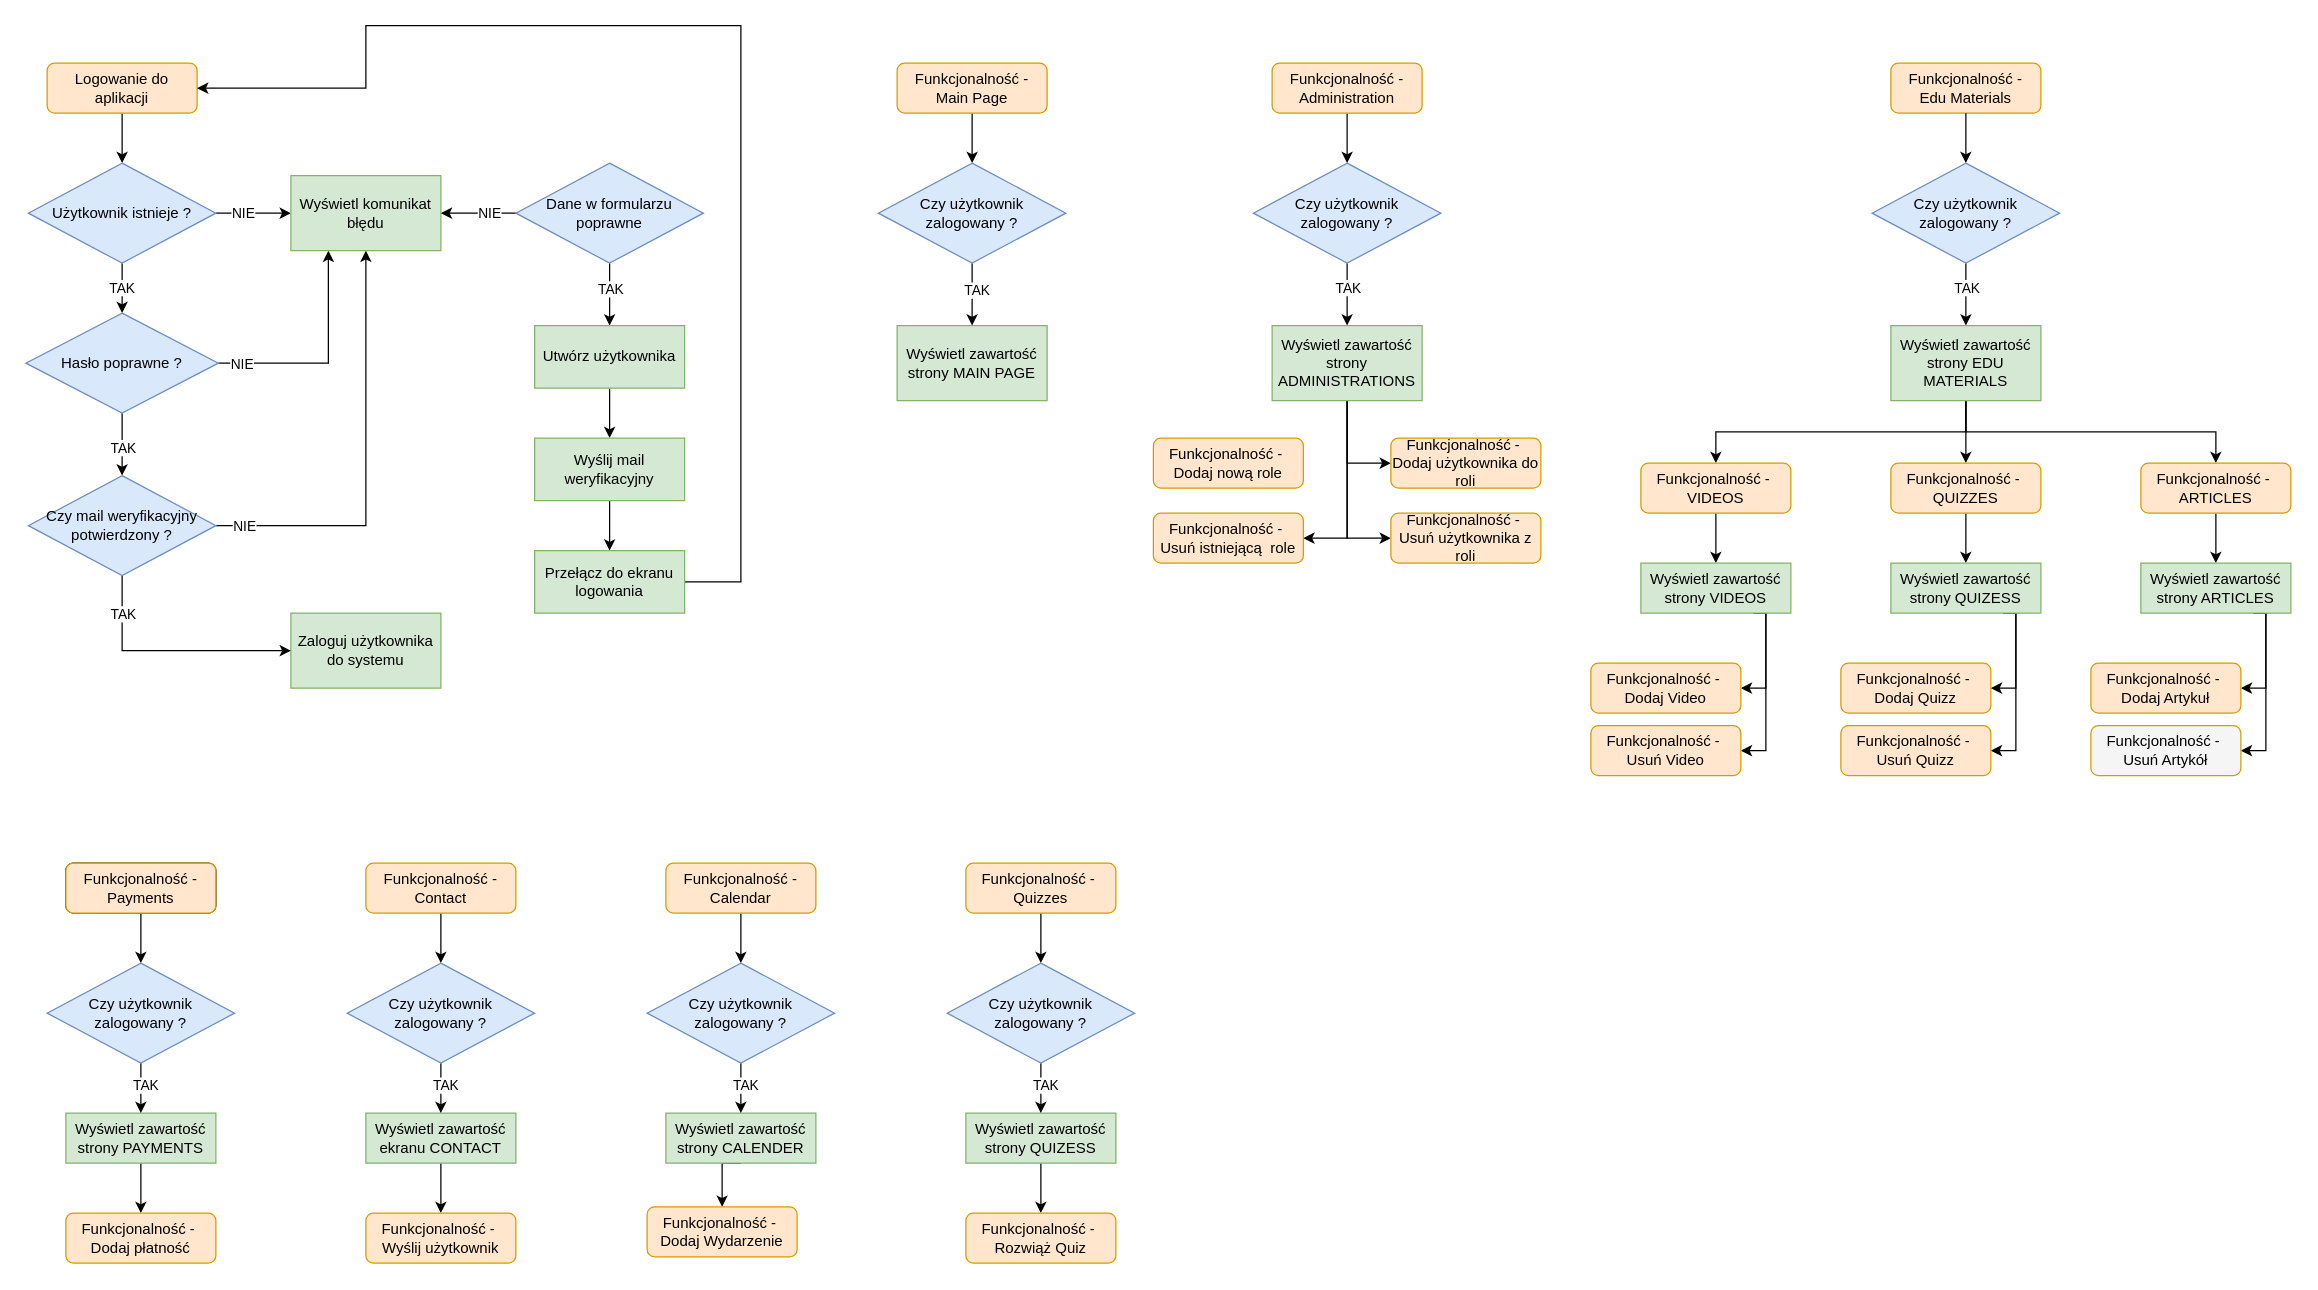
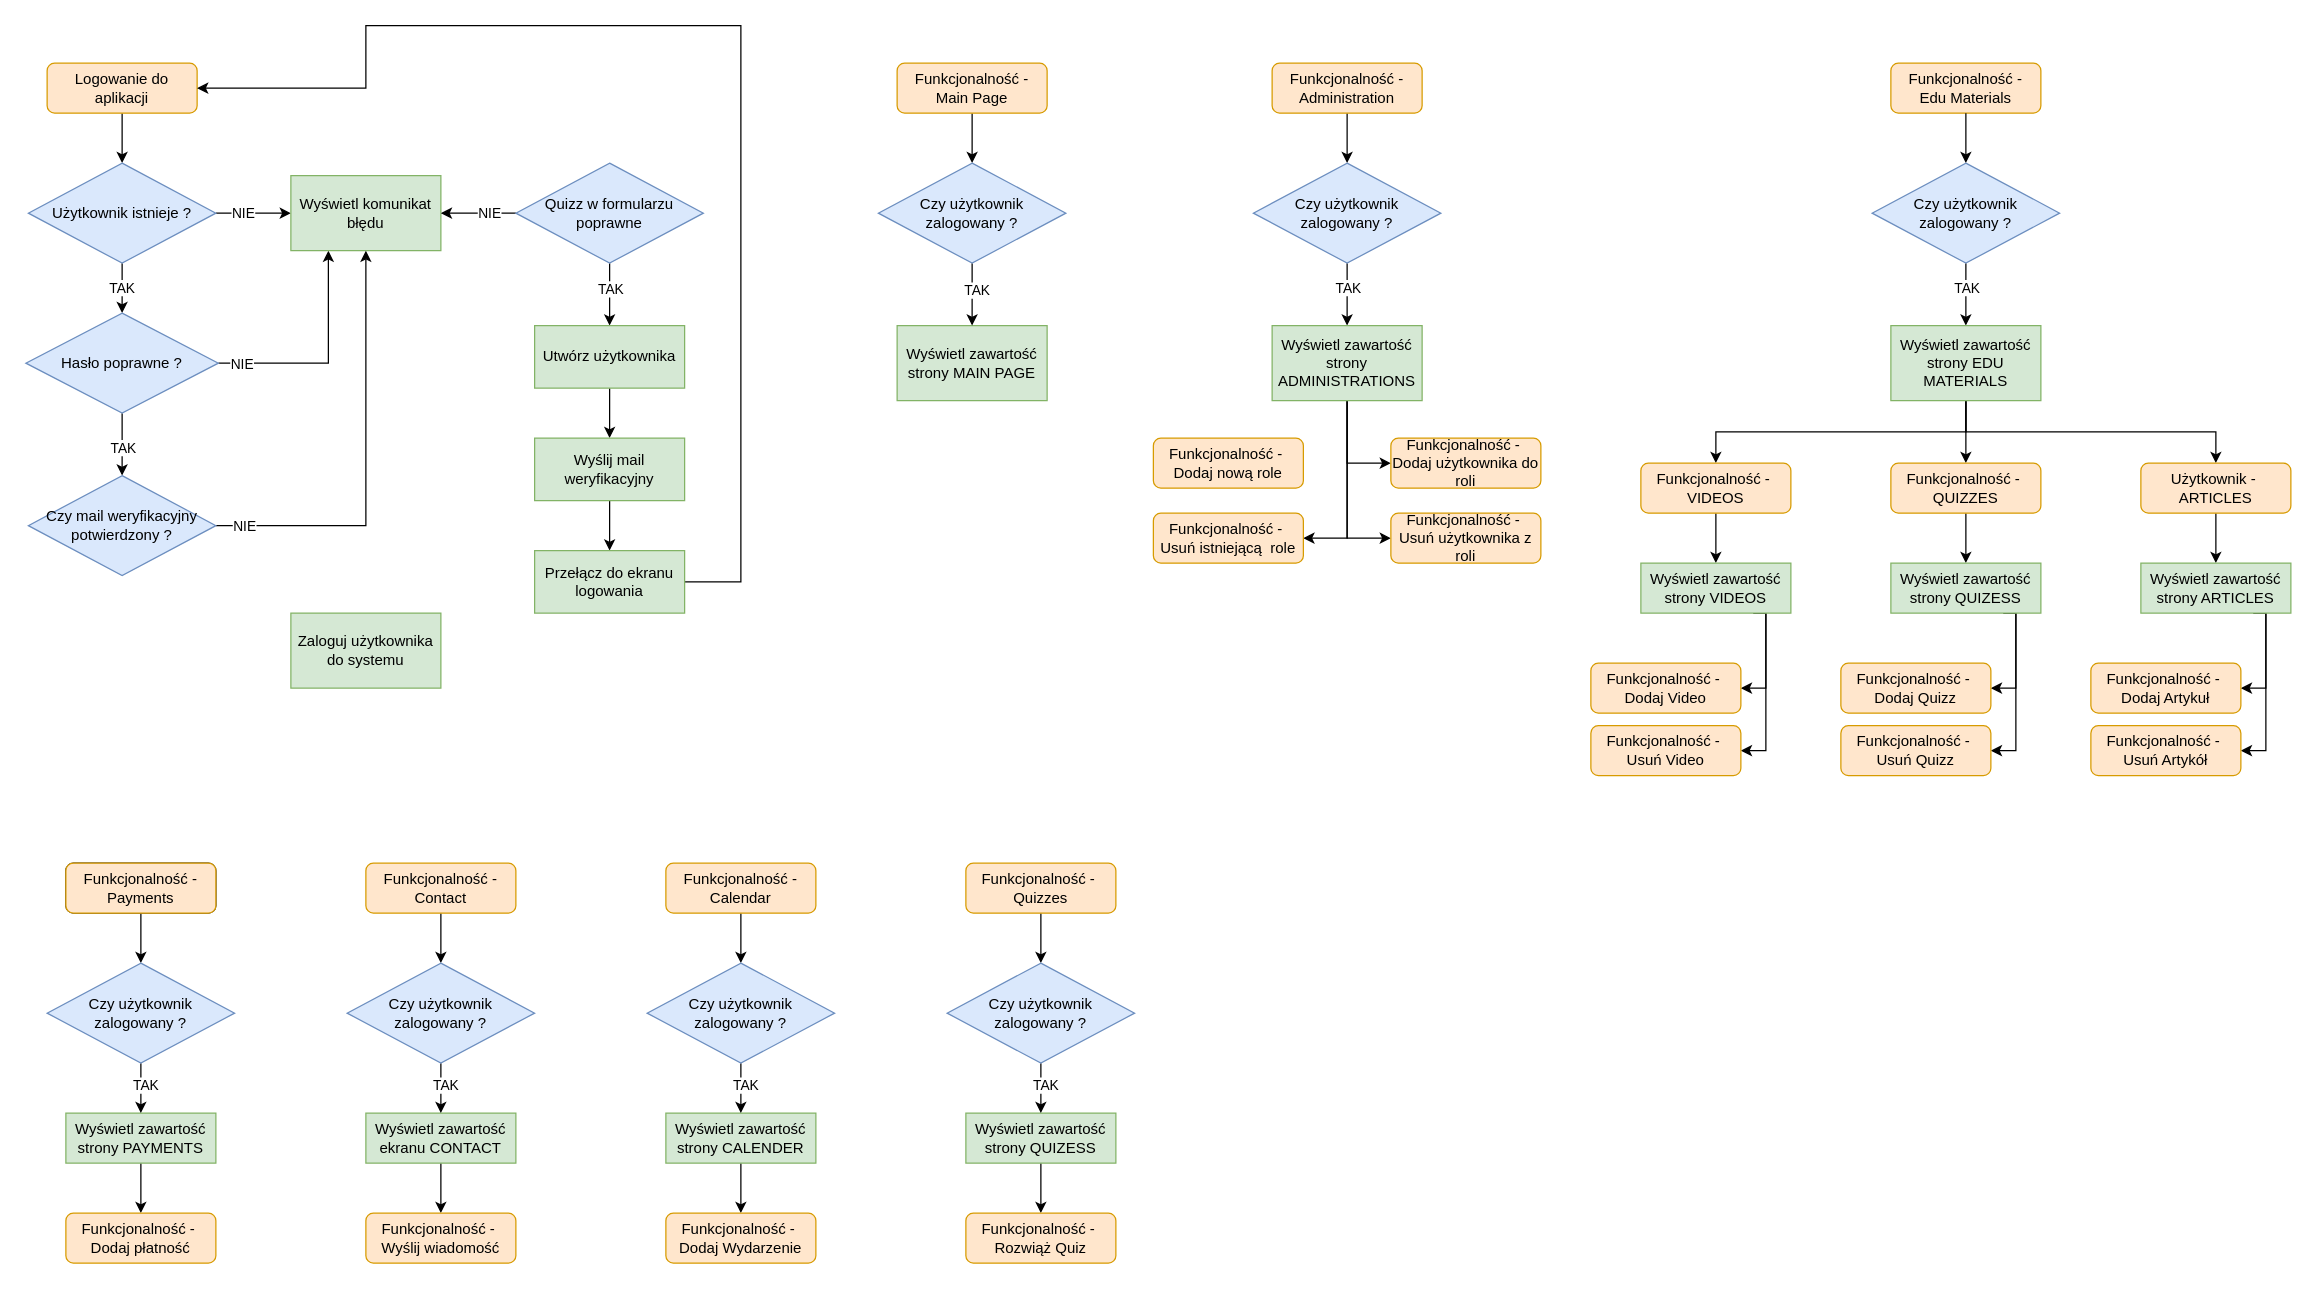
(609, 213) -> (609, 213)
(2216, 488) -> (2216, 488)
(164, 651) -> none
(2166, 751) -> (2166, 751)
(722, 1232) -> (741, 1238)
(441, 1238) -> (441, 1238)
